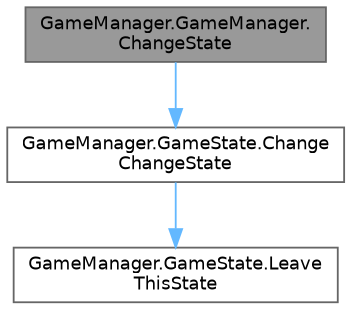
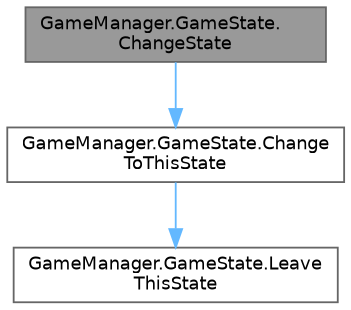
(176, 35) -> (176, 35)
(176, 155) -> (176, 155)
